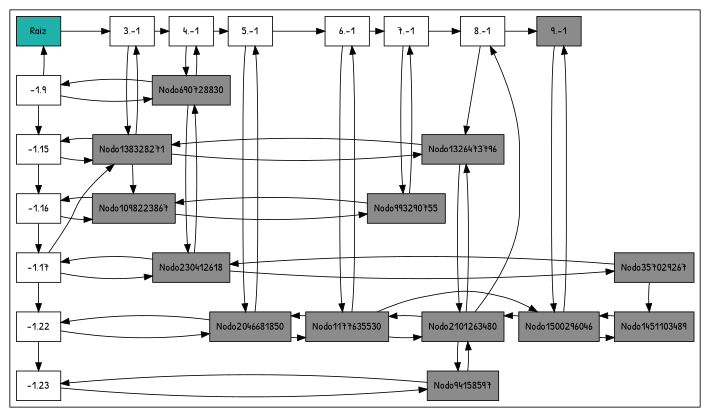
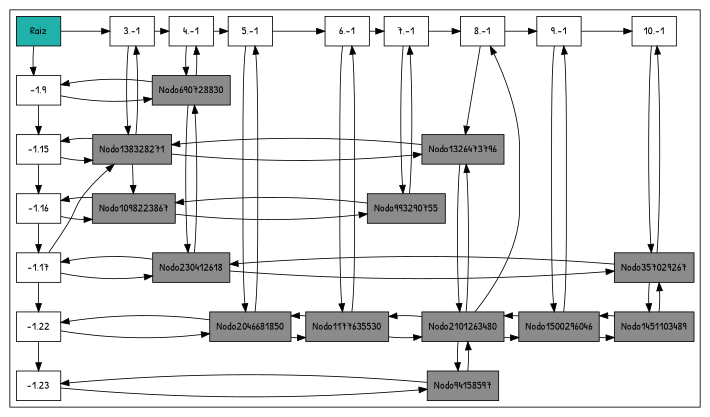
(559, 31) -> (559, 31)
none -> (654, 31)
(44, 65) -> (33, 57)
(450, 292) -> (507, 338)
none -> (660, 301)
